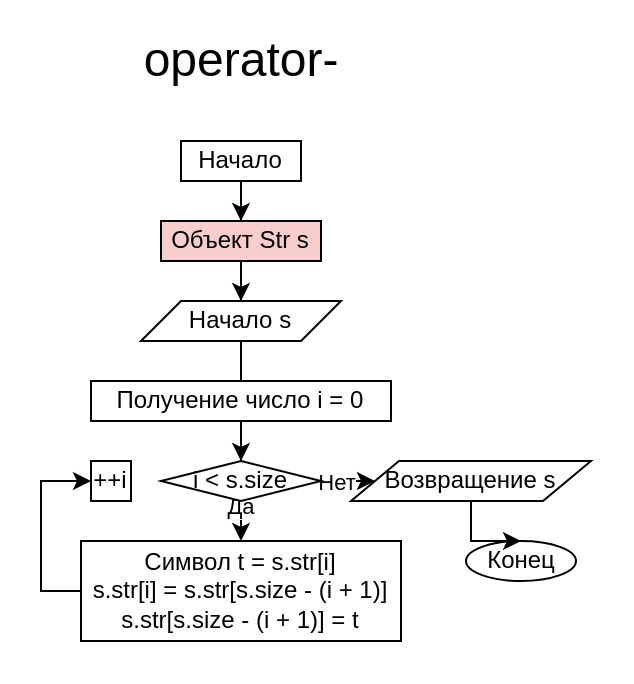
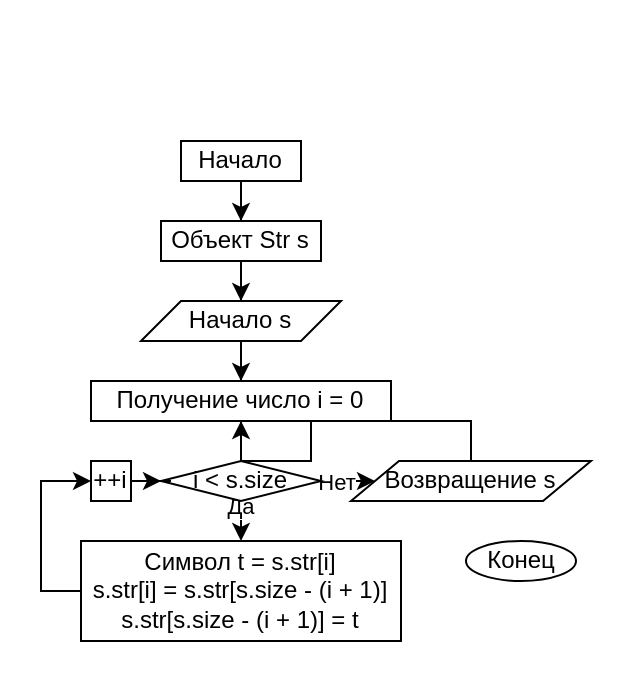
(241, 61) -> none
(241, 241) -> (241, 241)
(241, 371) -> (241, 366)
(241, 422) -> (241, 422)
none -> (171, 481)
(471, 539) -> (451, 421)
